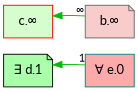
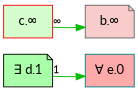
(74, 16) -> (64, 28)
(74, 64) -> (64, 77)
